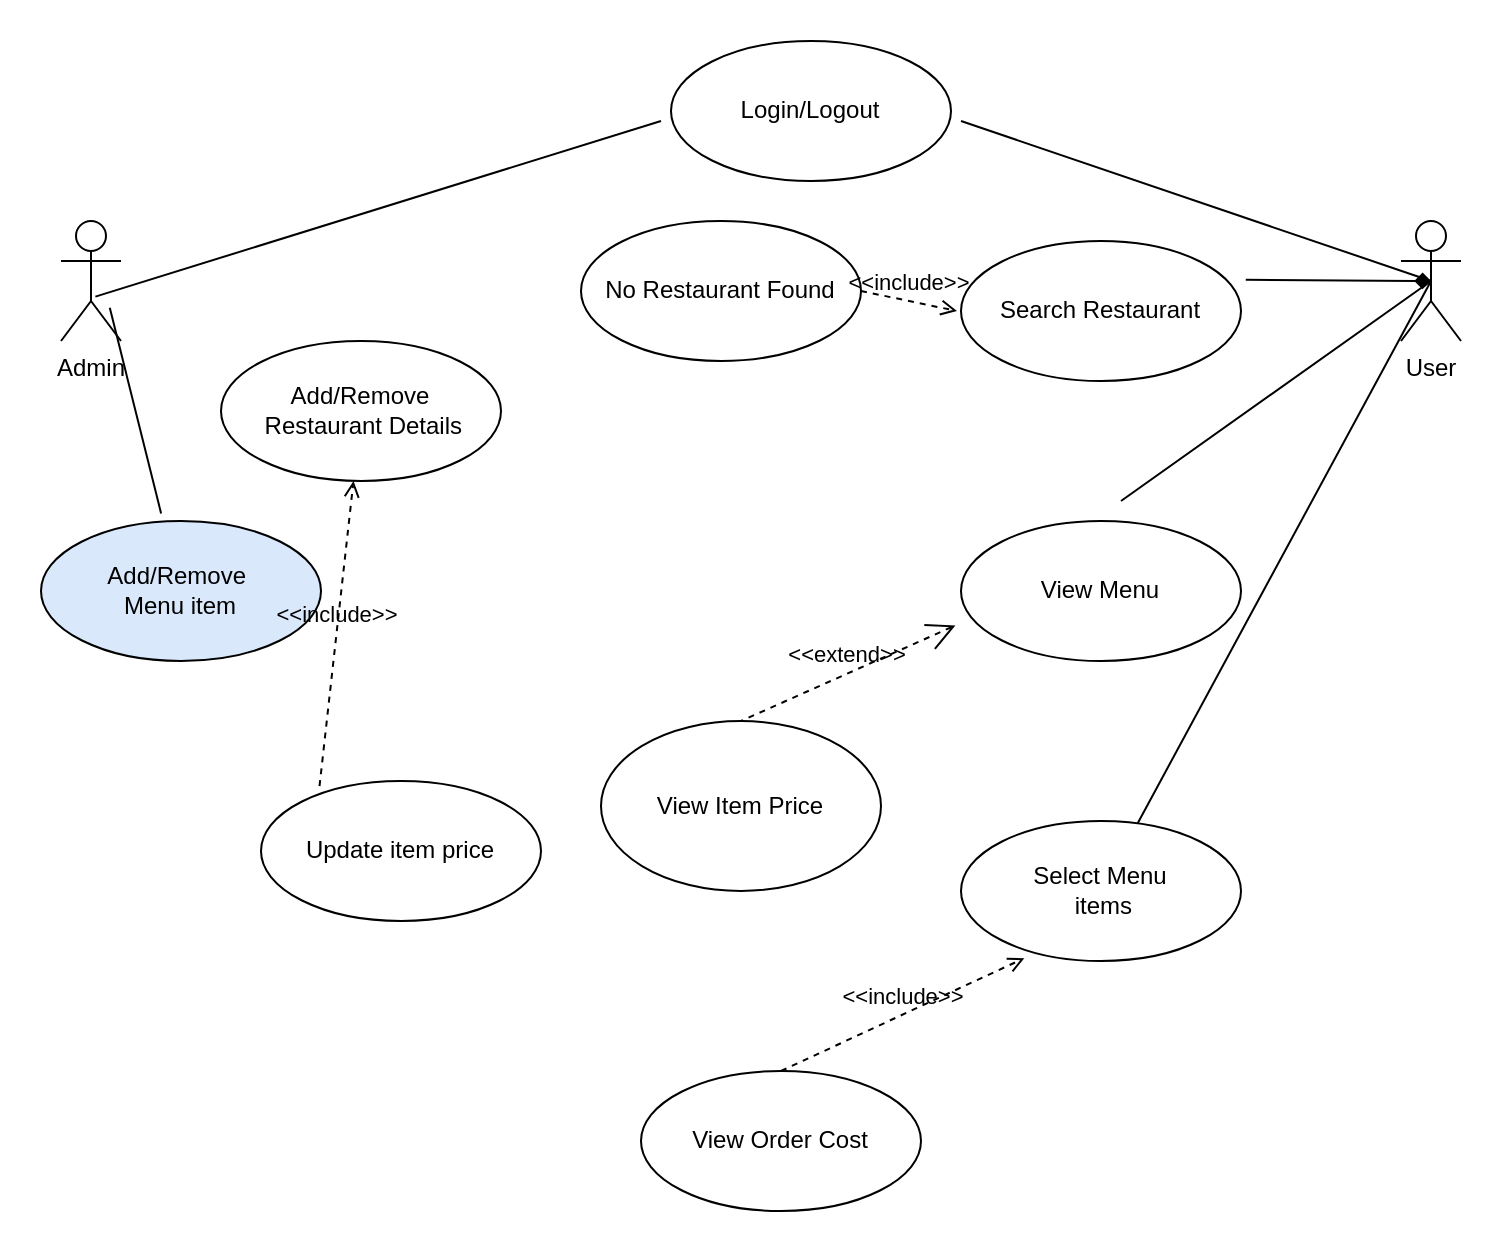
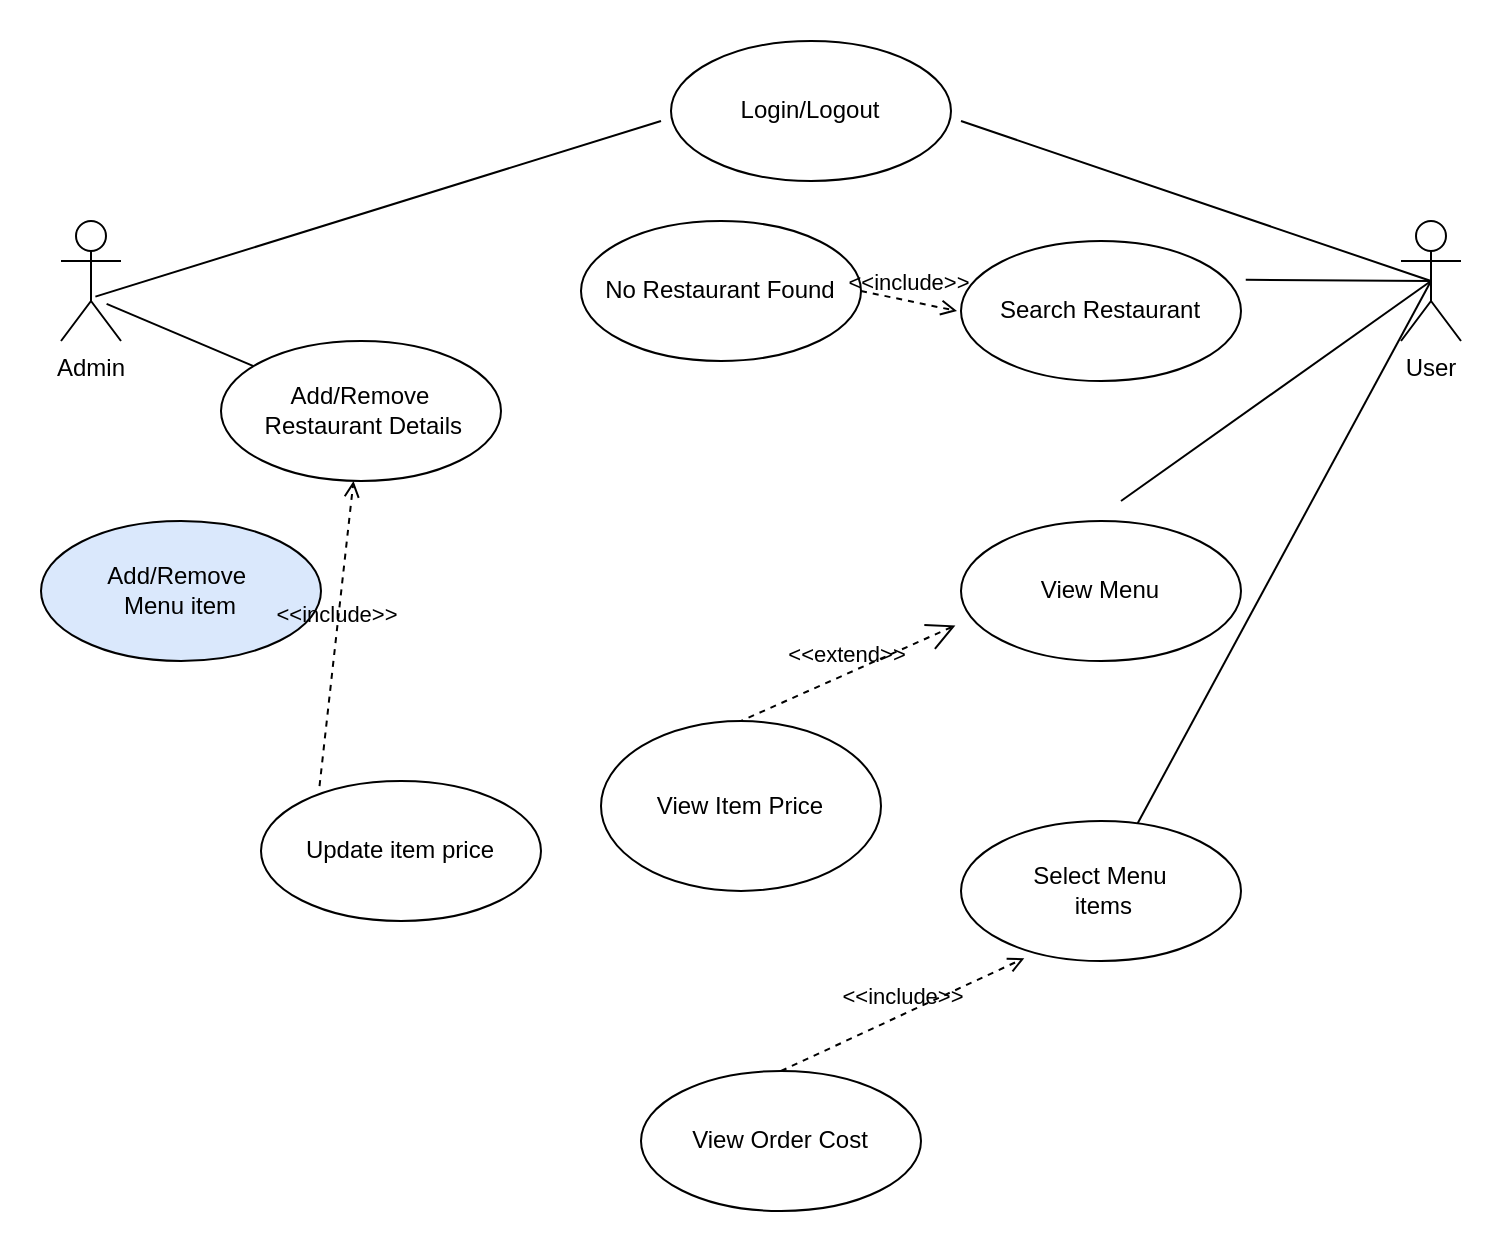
(1415, 281) -> (1417, 281)
none -> (180, 335)
(140, 429) -> none
